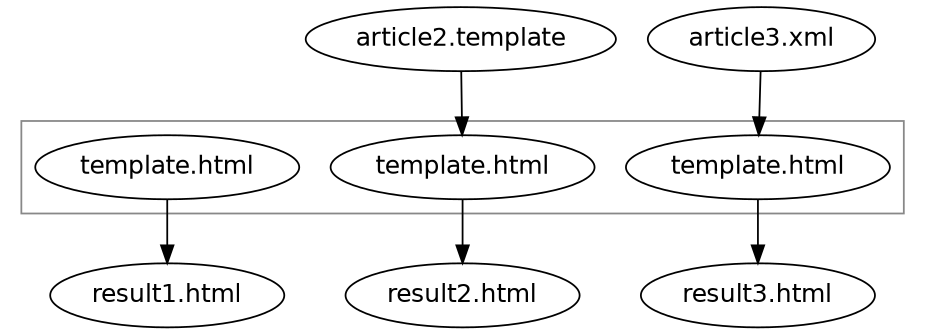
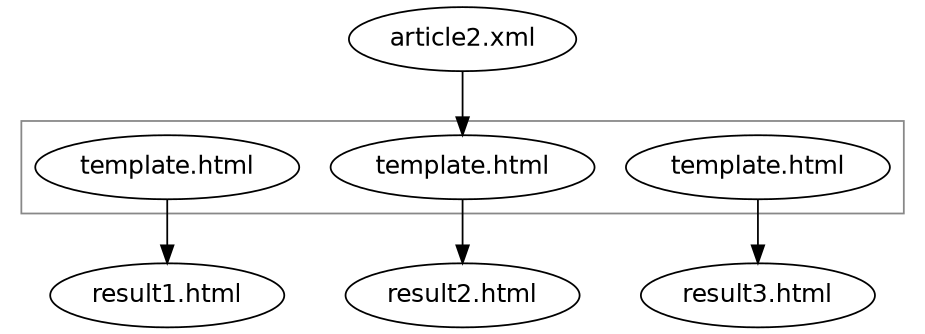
(461, 39) -> (463, 39)
(761, 39) -> none
